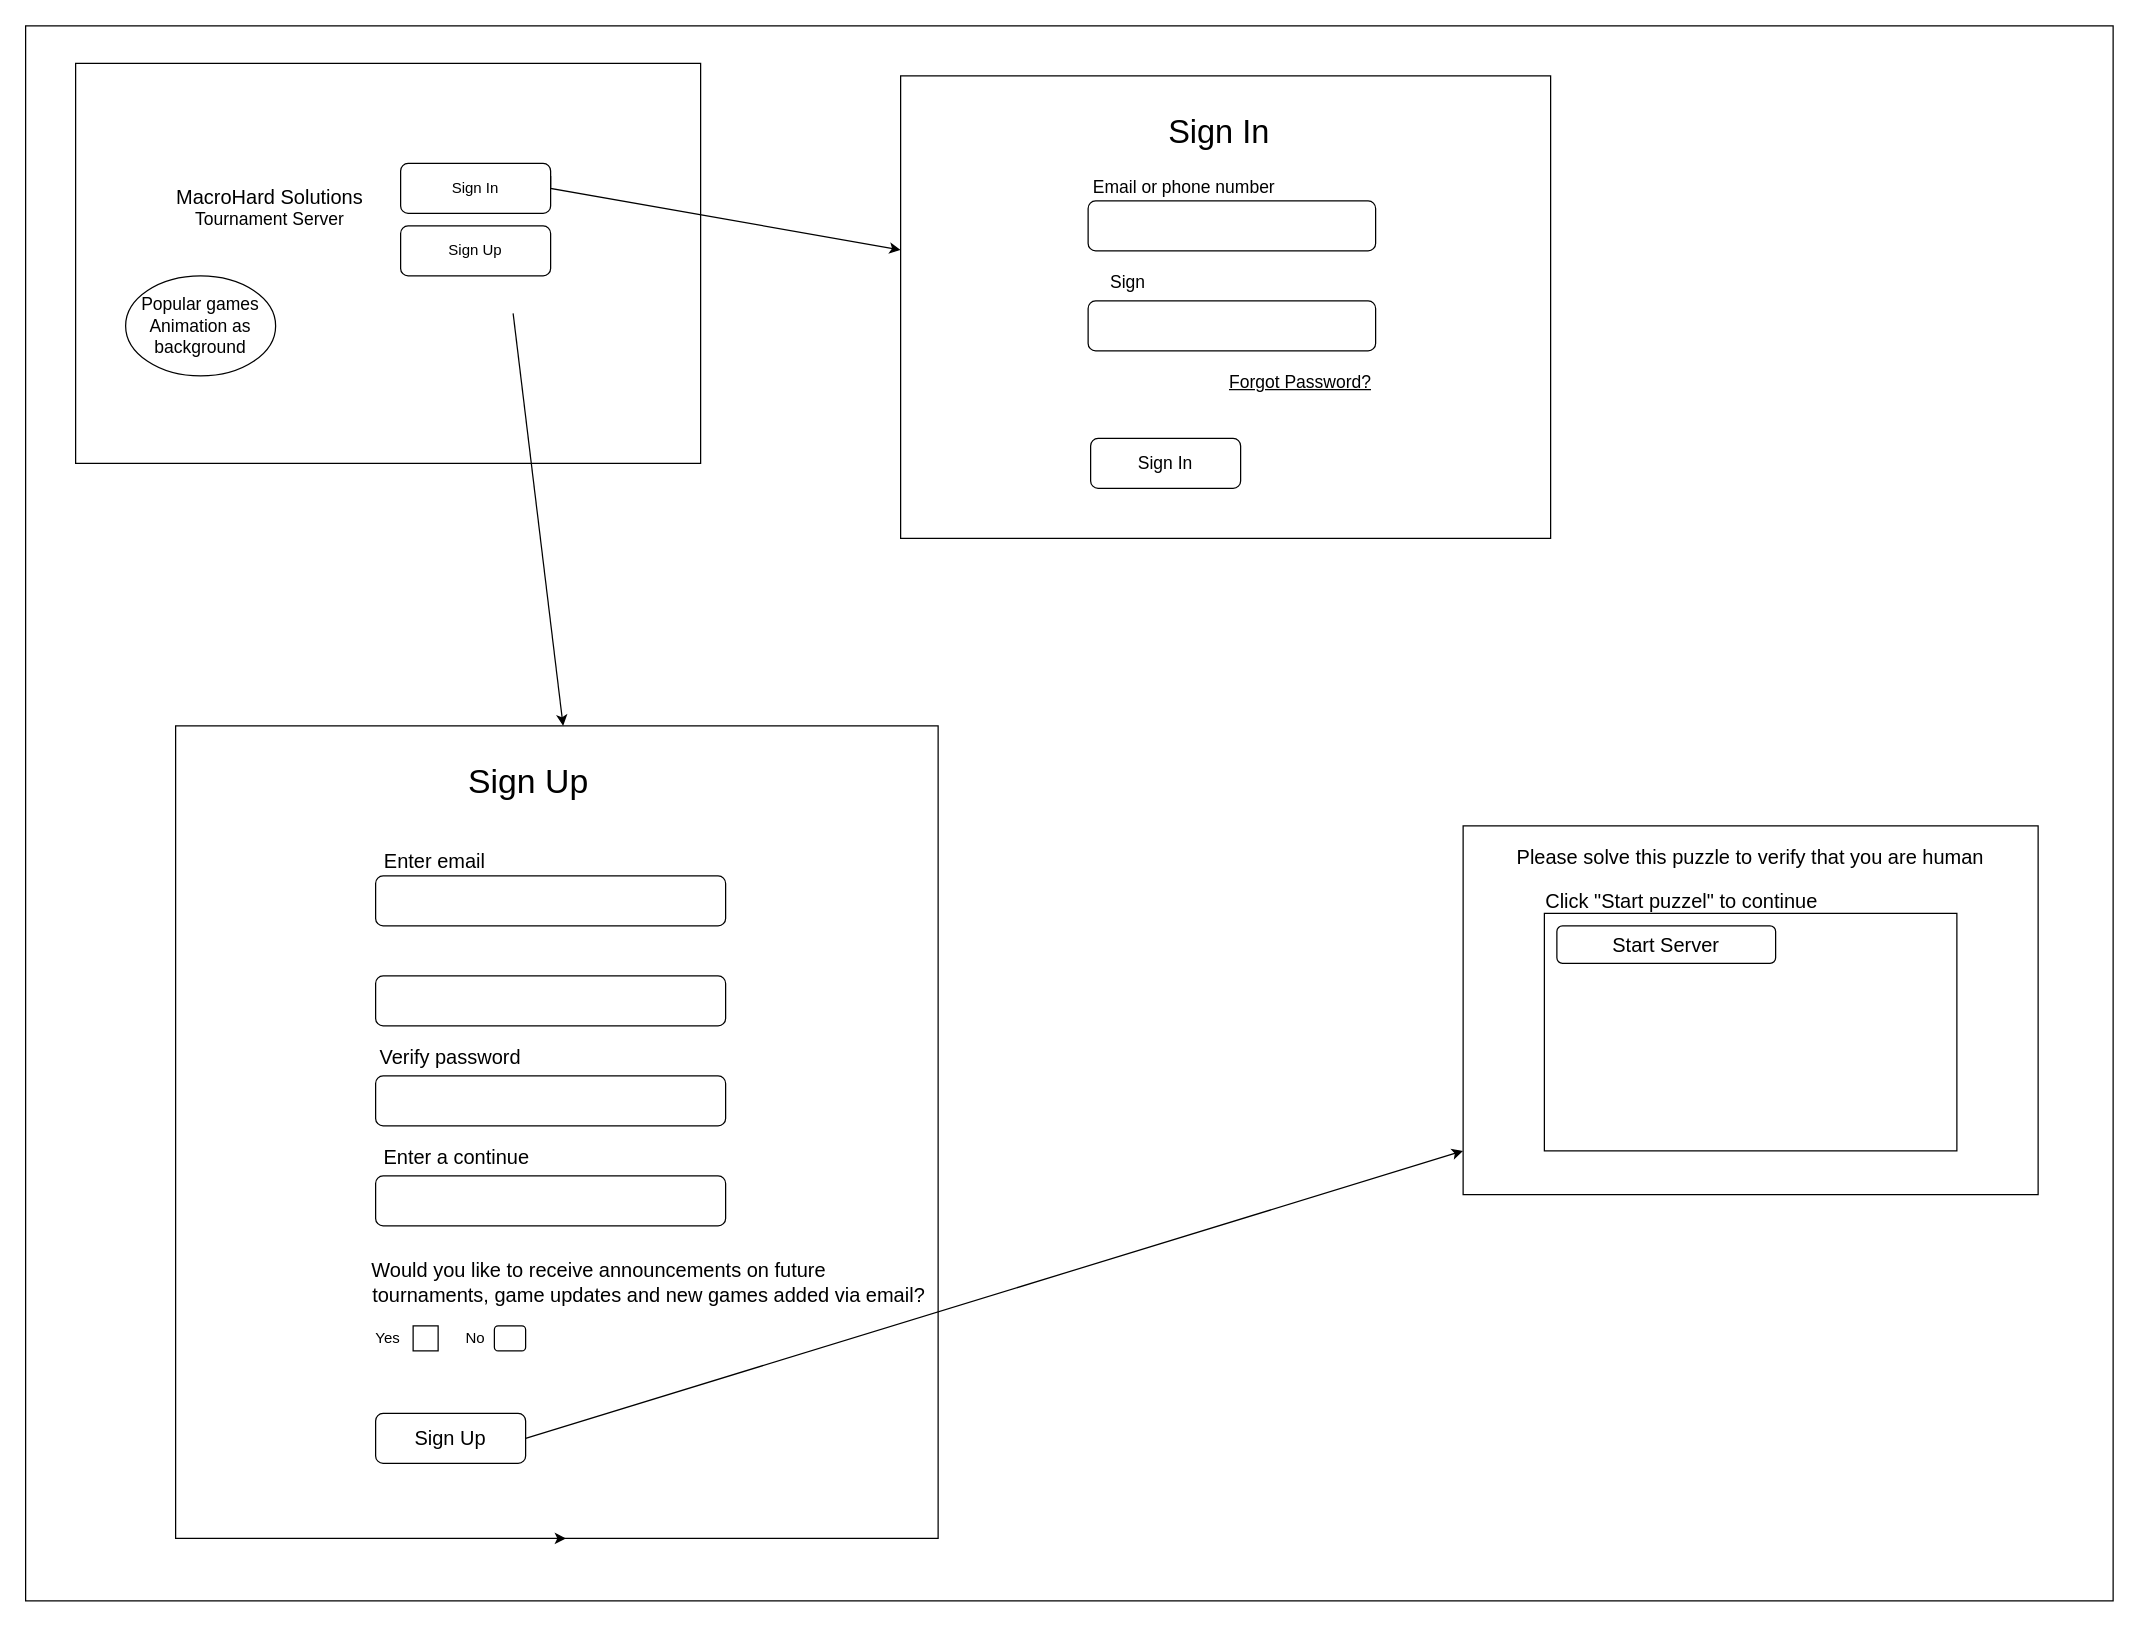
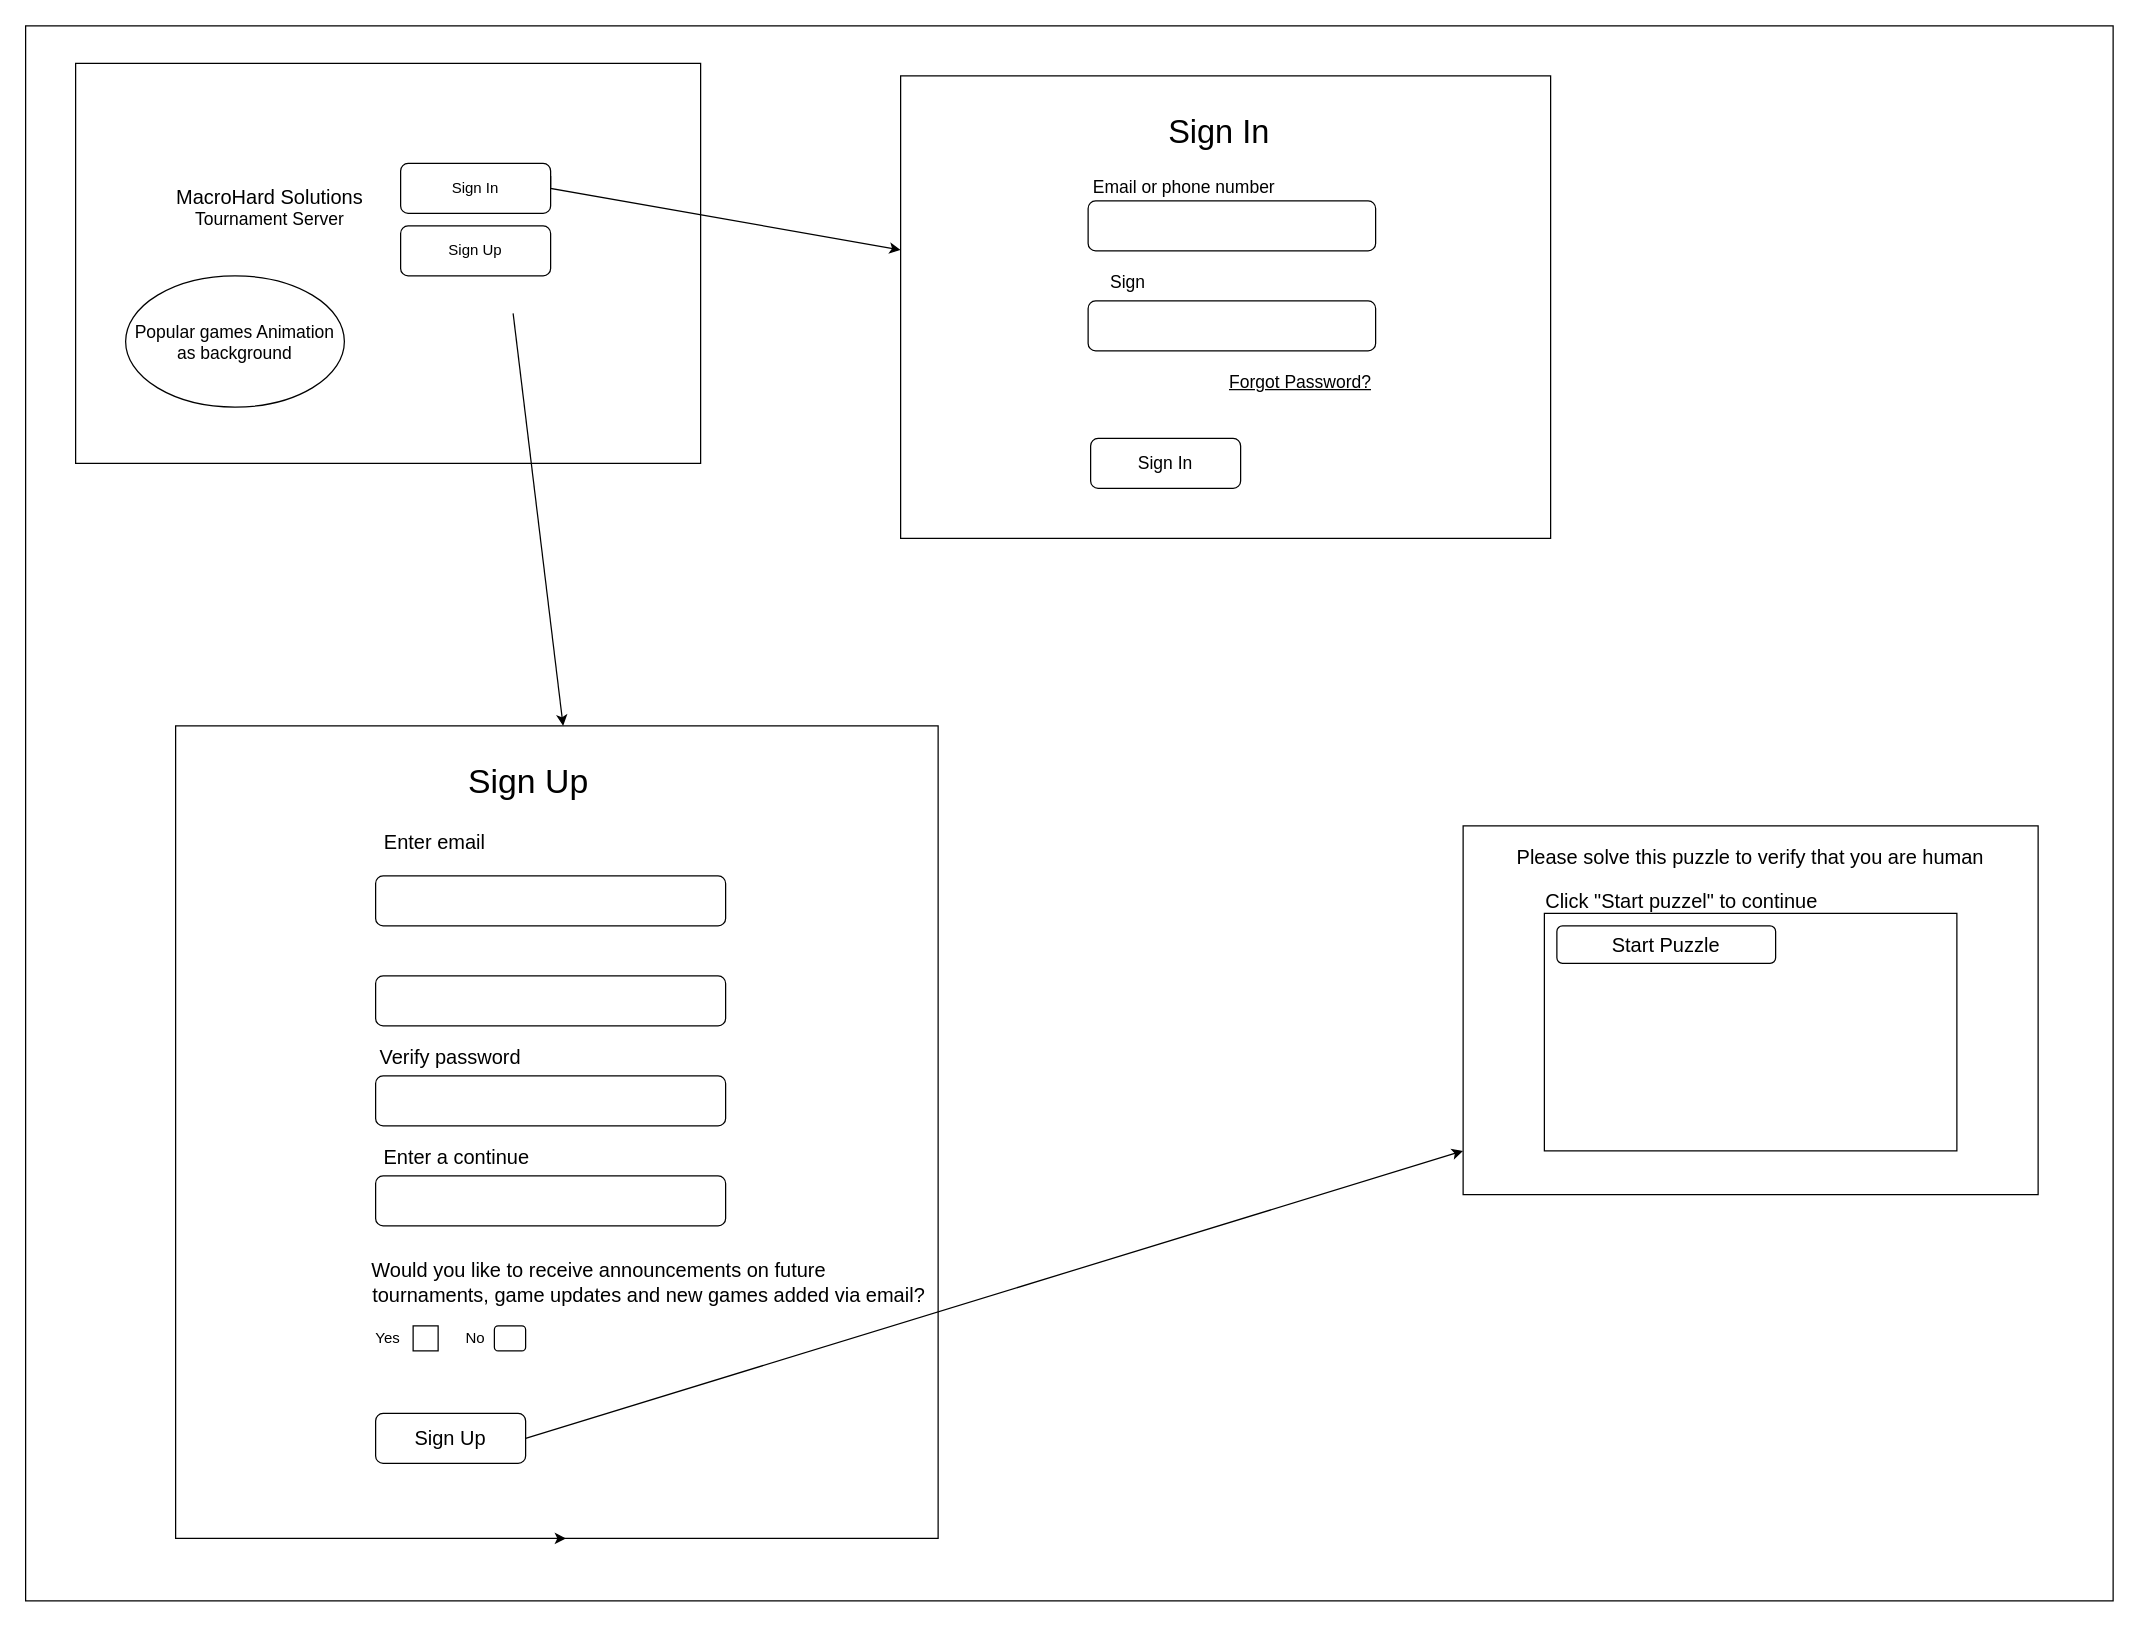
(201, 326) -> (235, 341)
(435, 857) -> (435, 838)
(1666, 944) -> (1666, 944)
